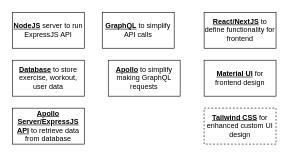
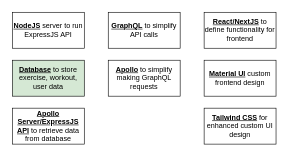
(138, 30) -> (144, 30)
(48, 78) -> (48, 78)
(240, 78) -> (240, 78)
(240, 126) -> (240, 126)
